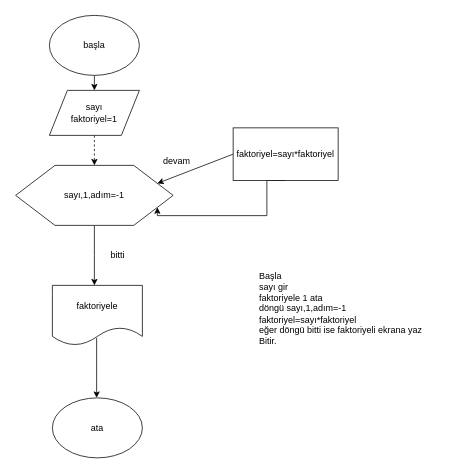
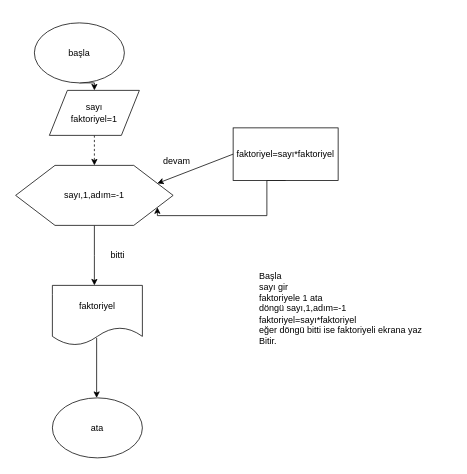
(94, 45) -> (79, 53)
(97, 306) -> (97, 306)
